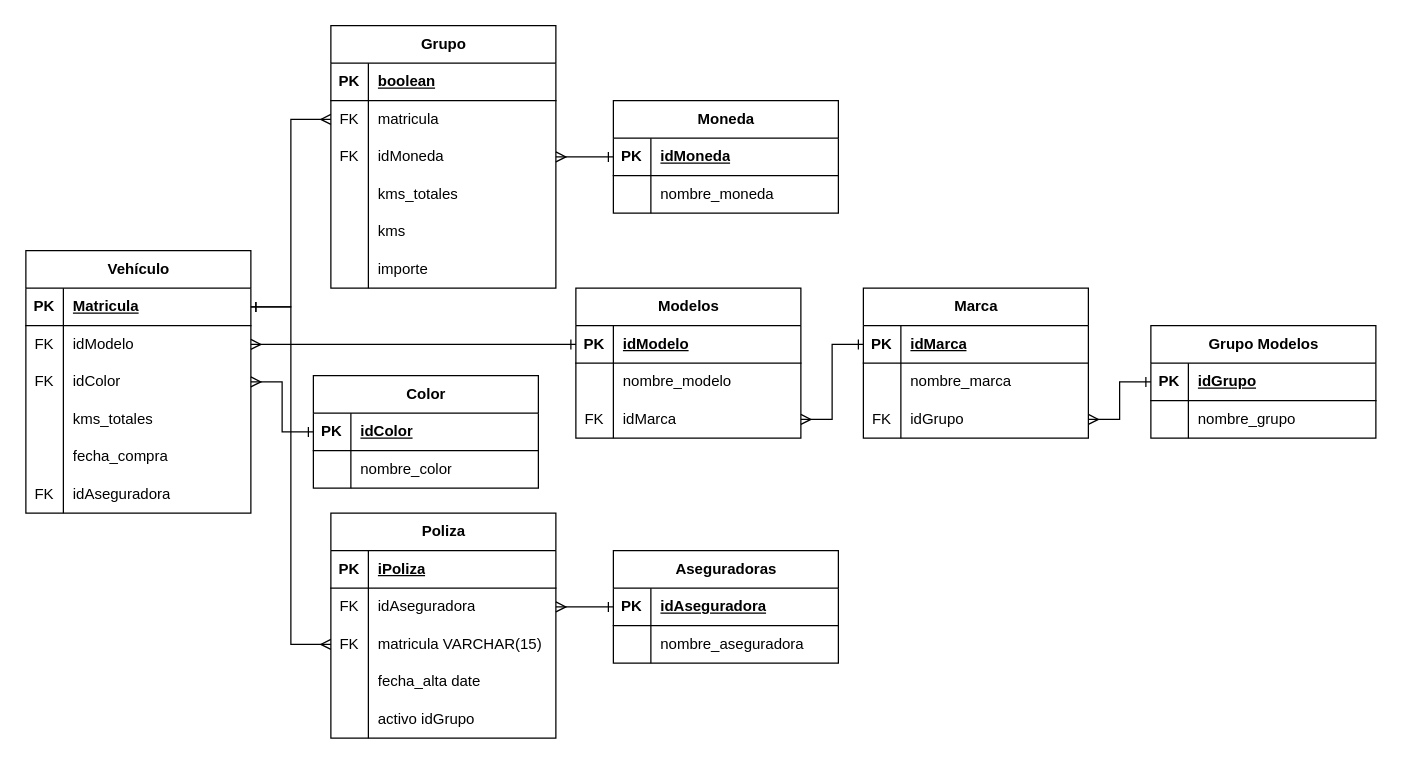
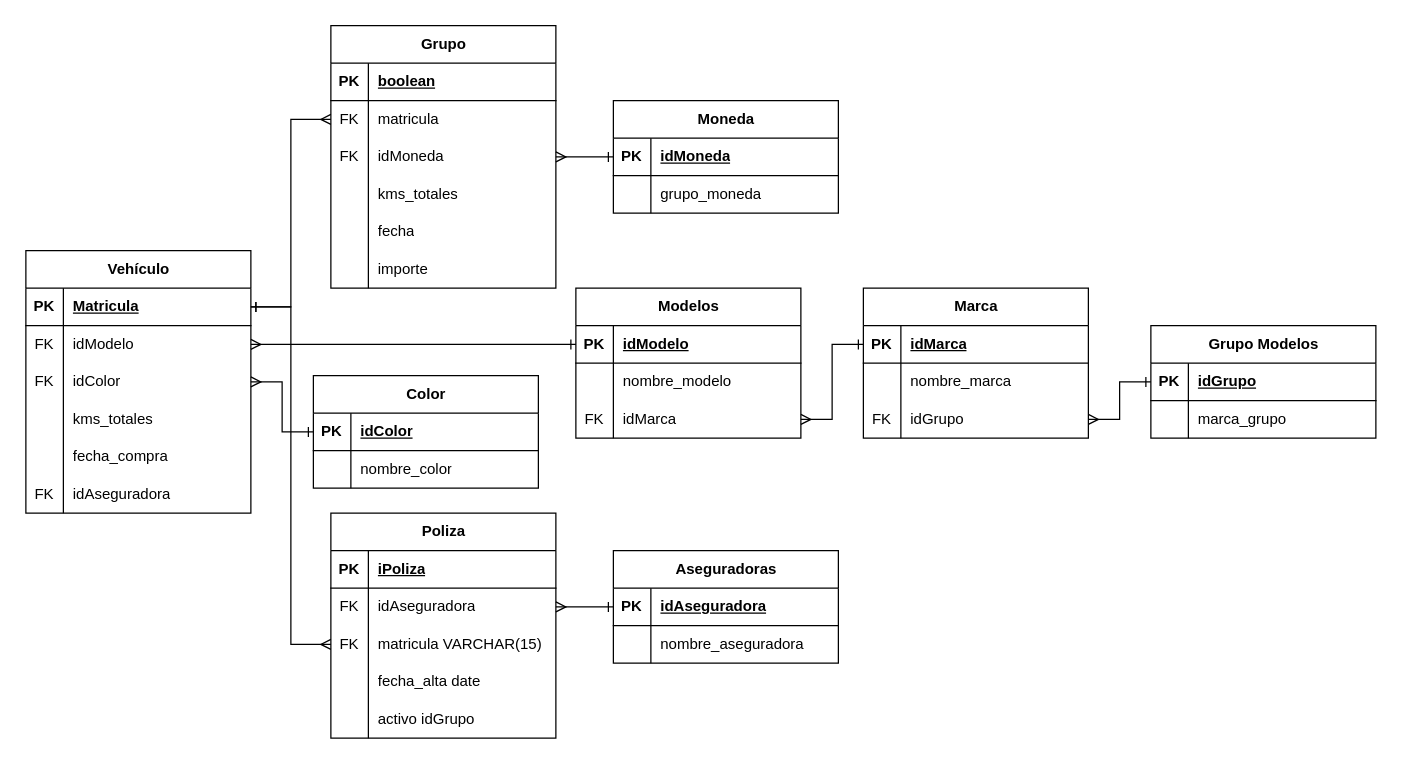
(715, 194) -> (711, 194)
(391, 232) -> (399, 232)
(1249, 419) -> (1244, 419)
